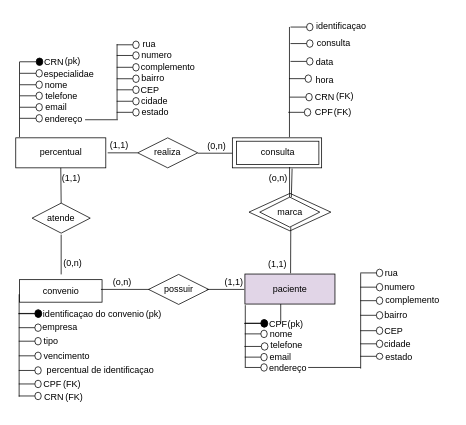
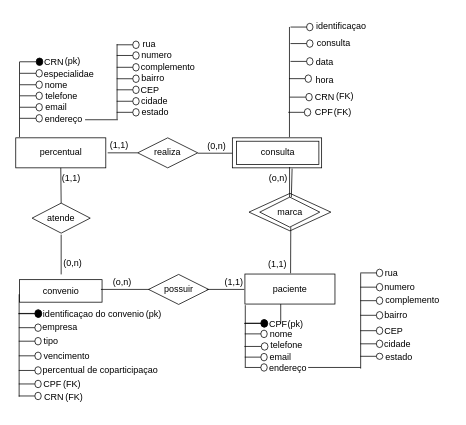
(290, 289) -> (290, 289)
(101, 370) -> (101, 370)
